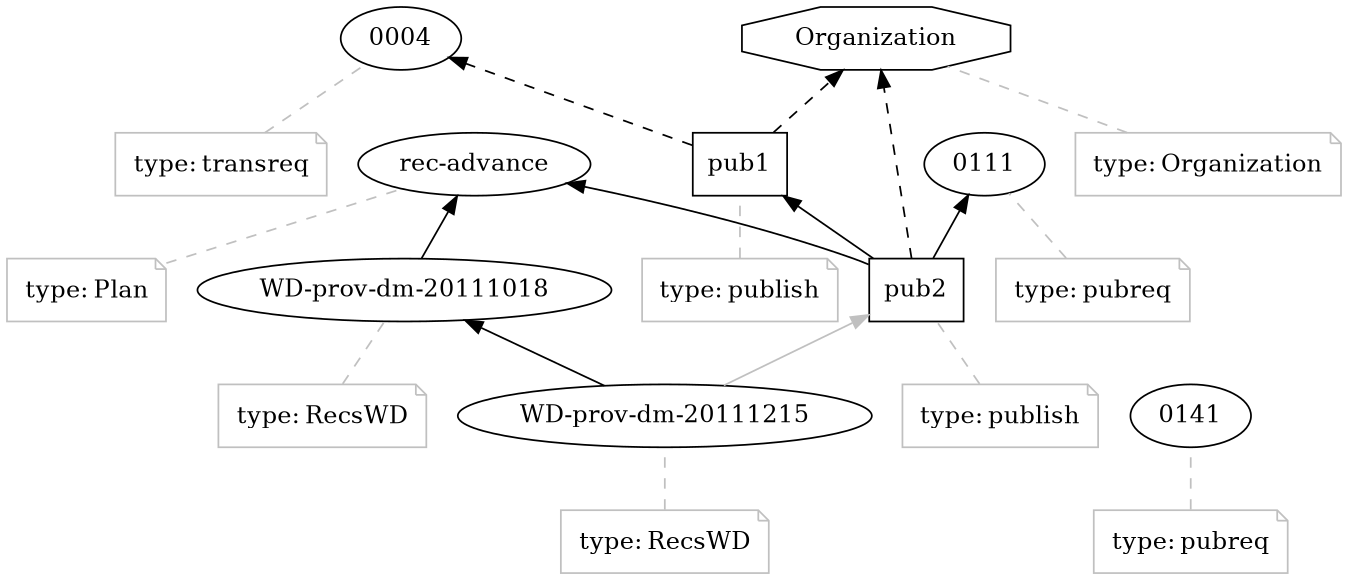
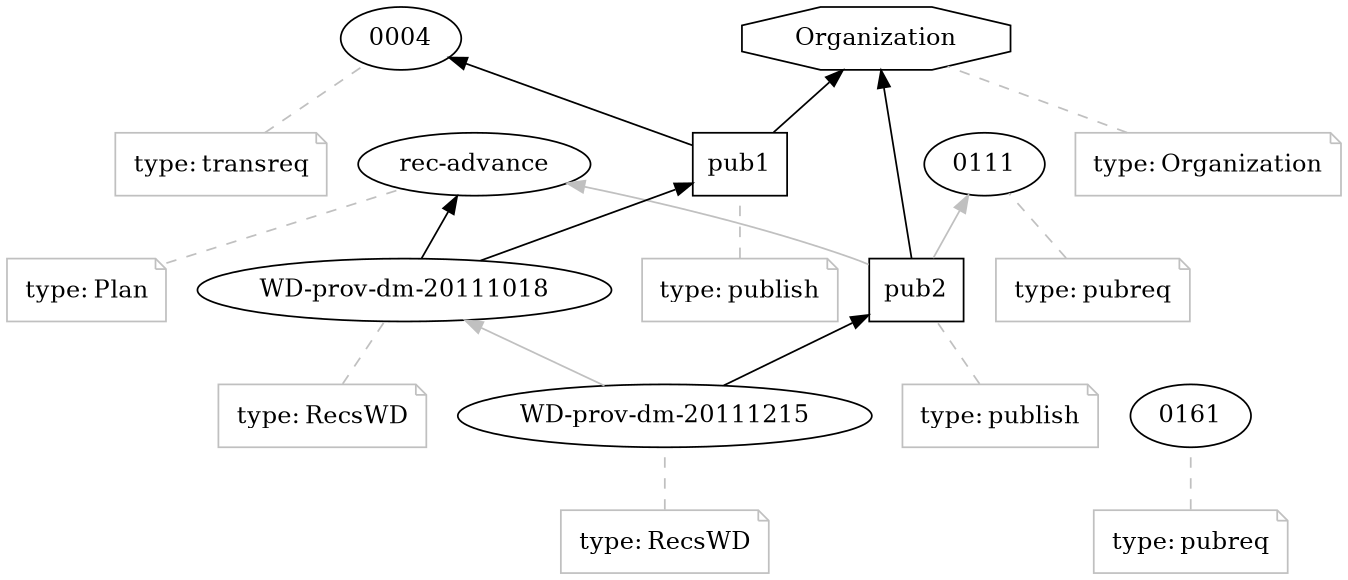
(579, 104) -> (579, 104)
(802, 107) -> (802, 107)
(898, 173) -> (898, 173)
(728, 220) -> (728, 220)
(836, 232) -> (578, 225)
(946, 234) -> (946, 234)
(788, 354) -> (788, 354)
(543, 357) -> (543, 357)
(1191, 416) -> (1191, 416)
